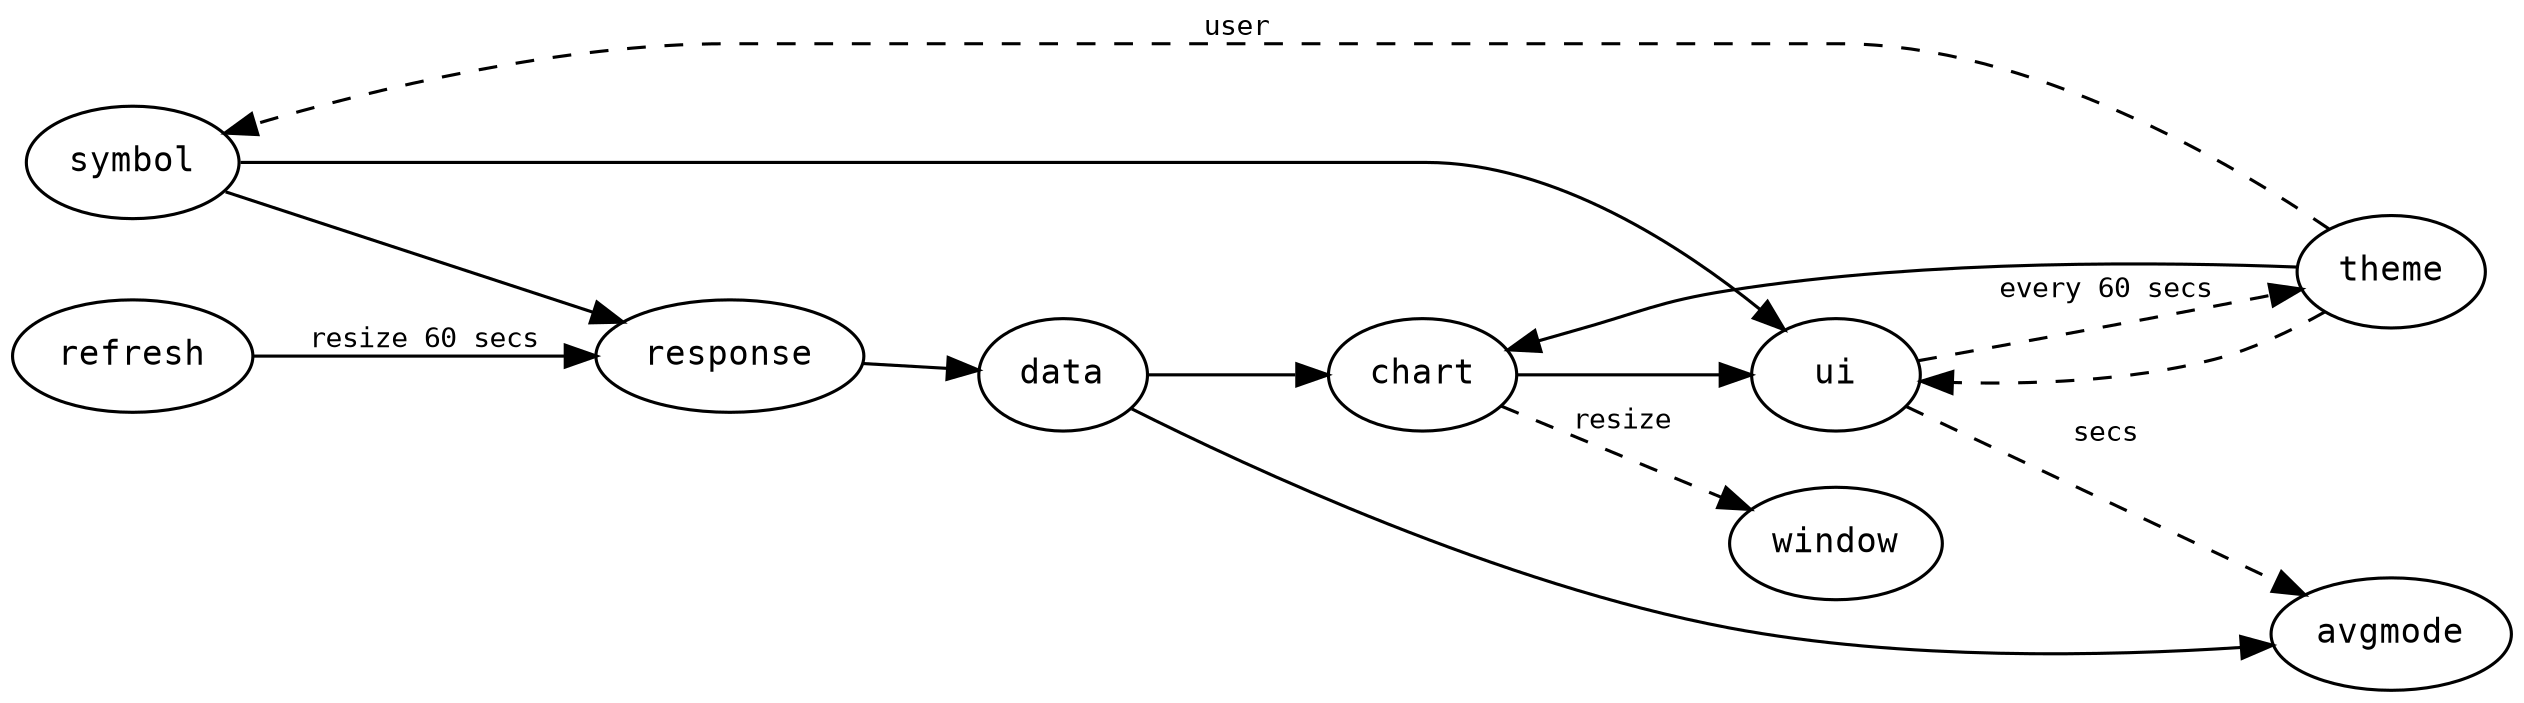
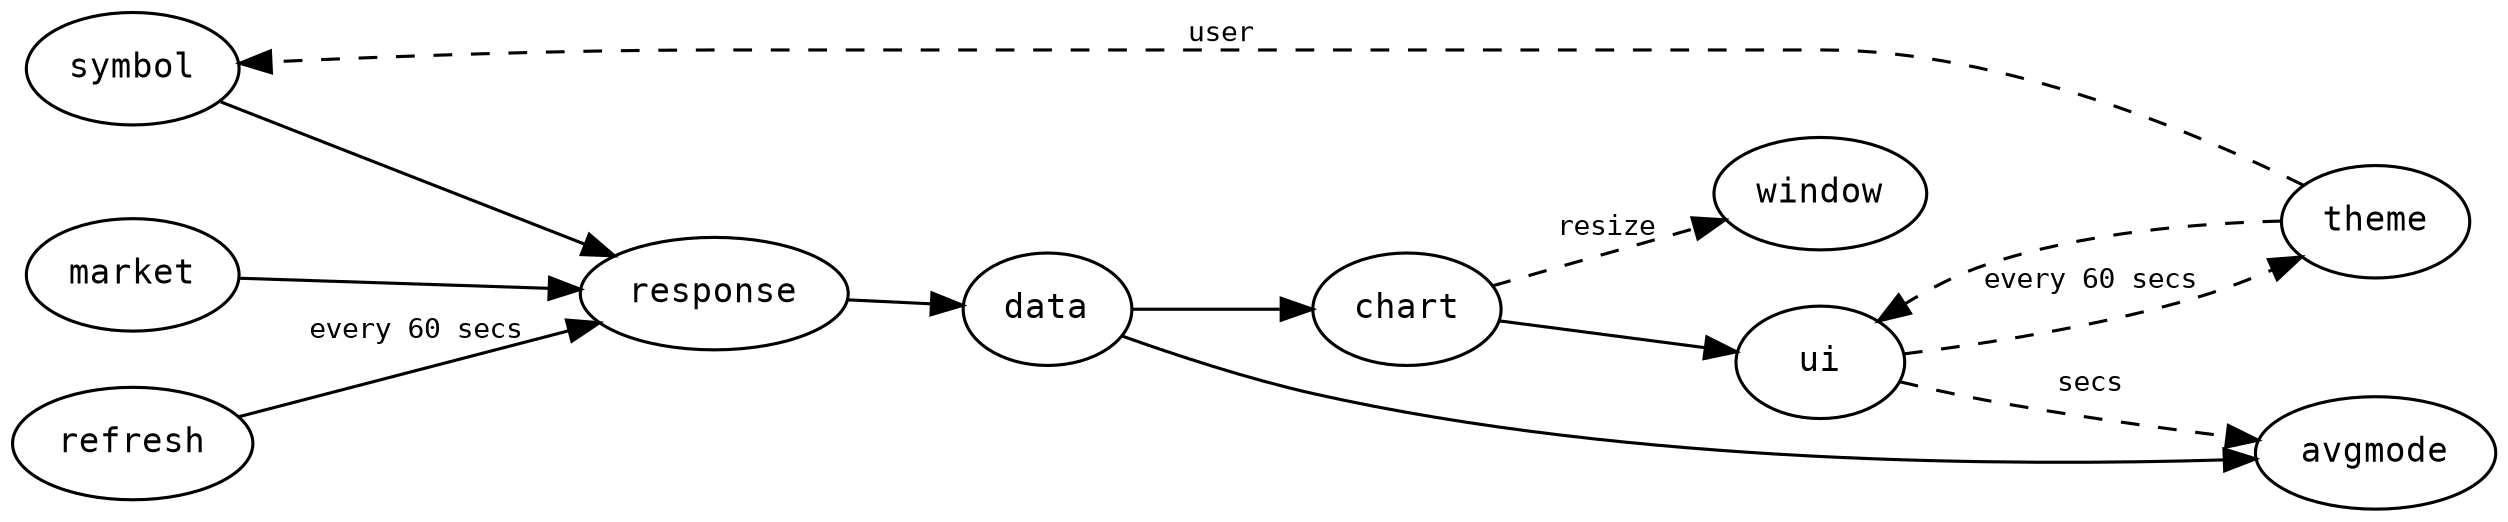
(1019, 162) -> none
(1914, 271) -> none
none -> (133, 275)
(425, 340) -> (417, 331)
